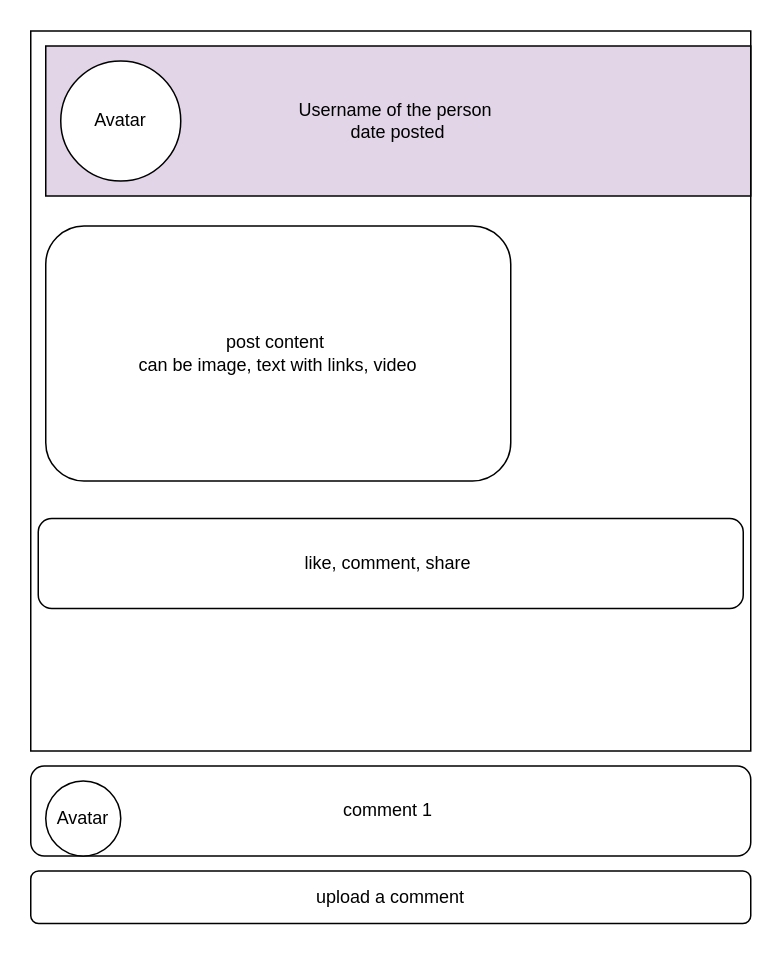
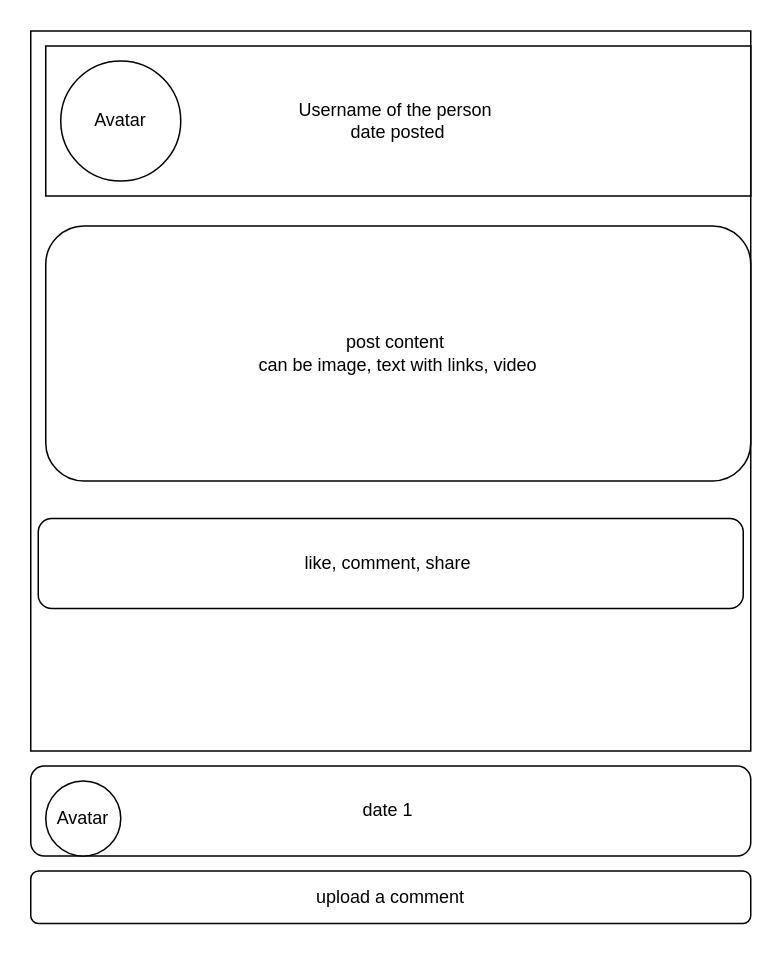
(398, 121) -> (398, 121)
(278, 353) -> (398, 353)
(391, 811) -> (391, 811)
